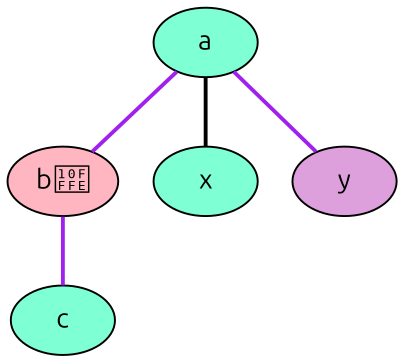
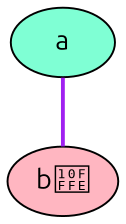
(206, 181) -> none
(345, 181) -> none
(63, 320) -> none
